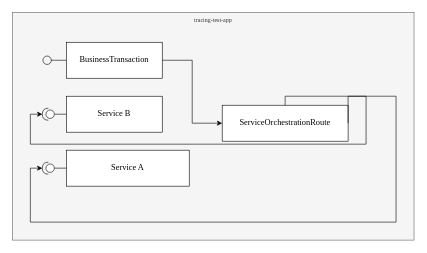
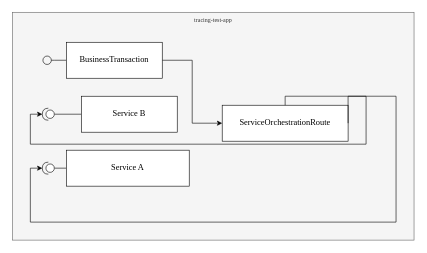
(114, 114) -> (129, 114)
